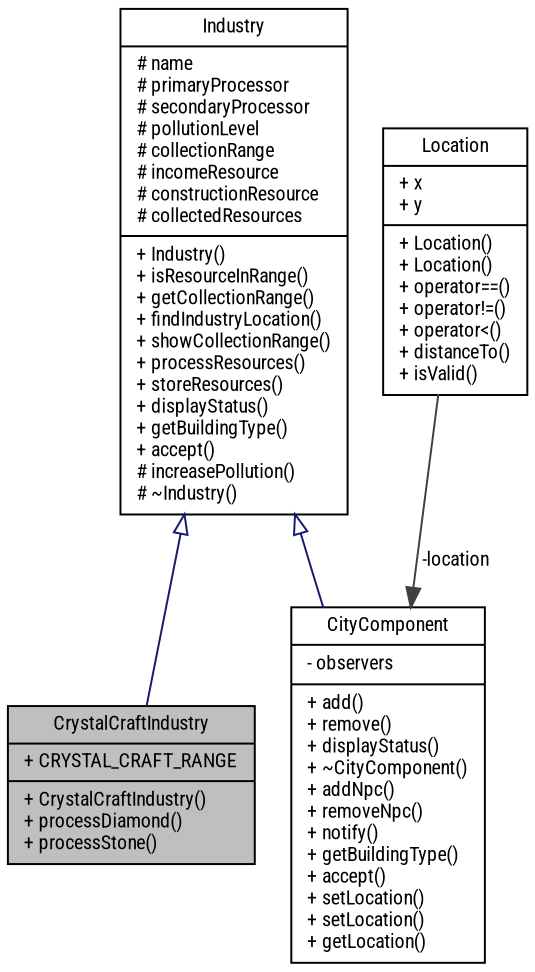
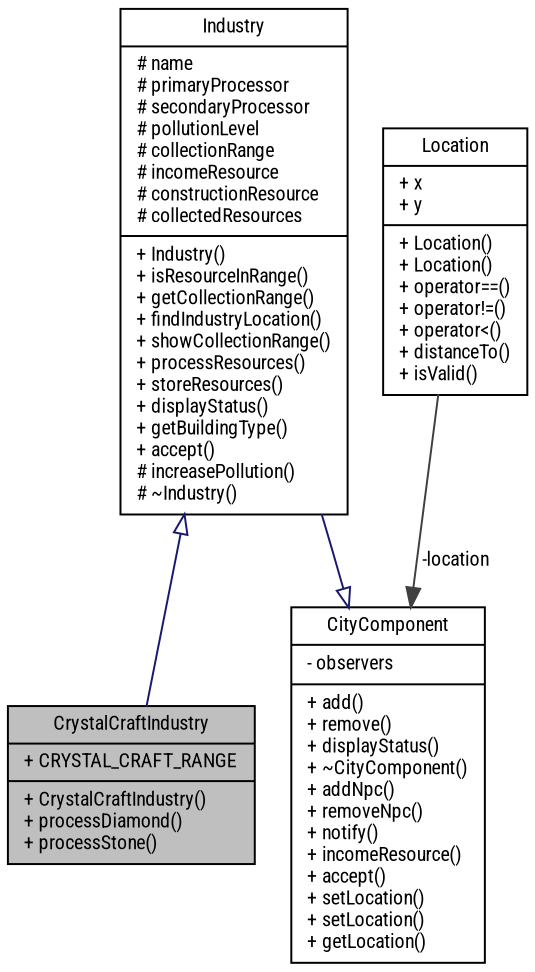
(312, 571) -> (333, 551)
(383, 855) -> (385, 855)
